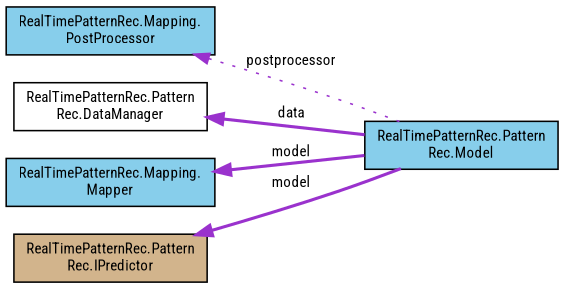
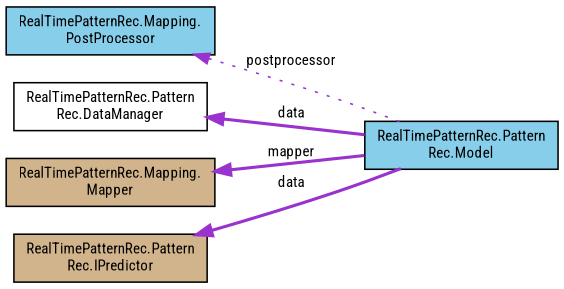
(290, 152) -> (290, 152)
(111, 182) -> (111, 182)
(290, 183) -> (290, 183)
